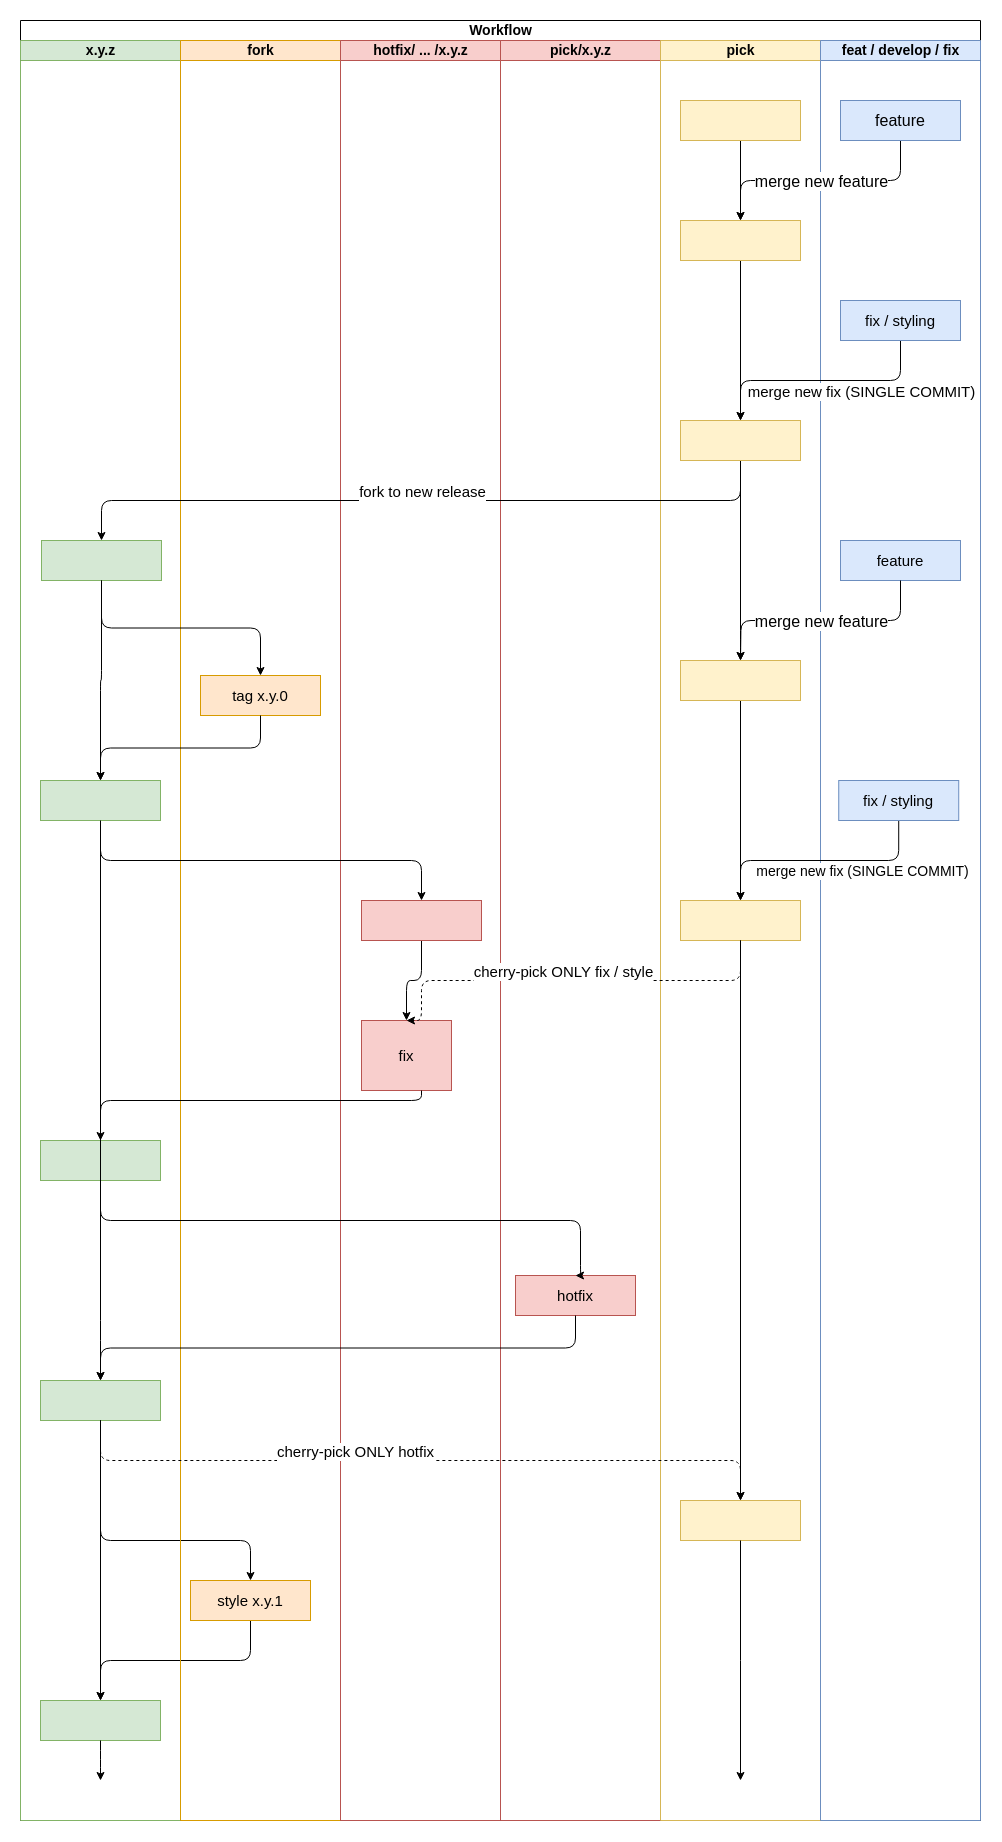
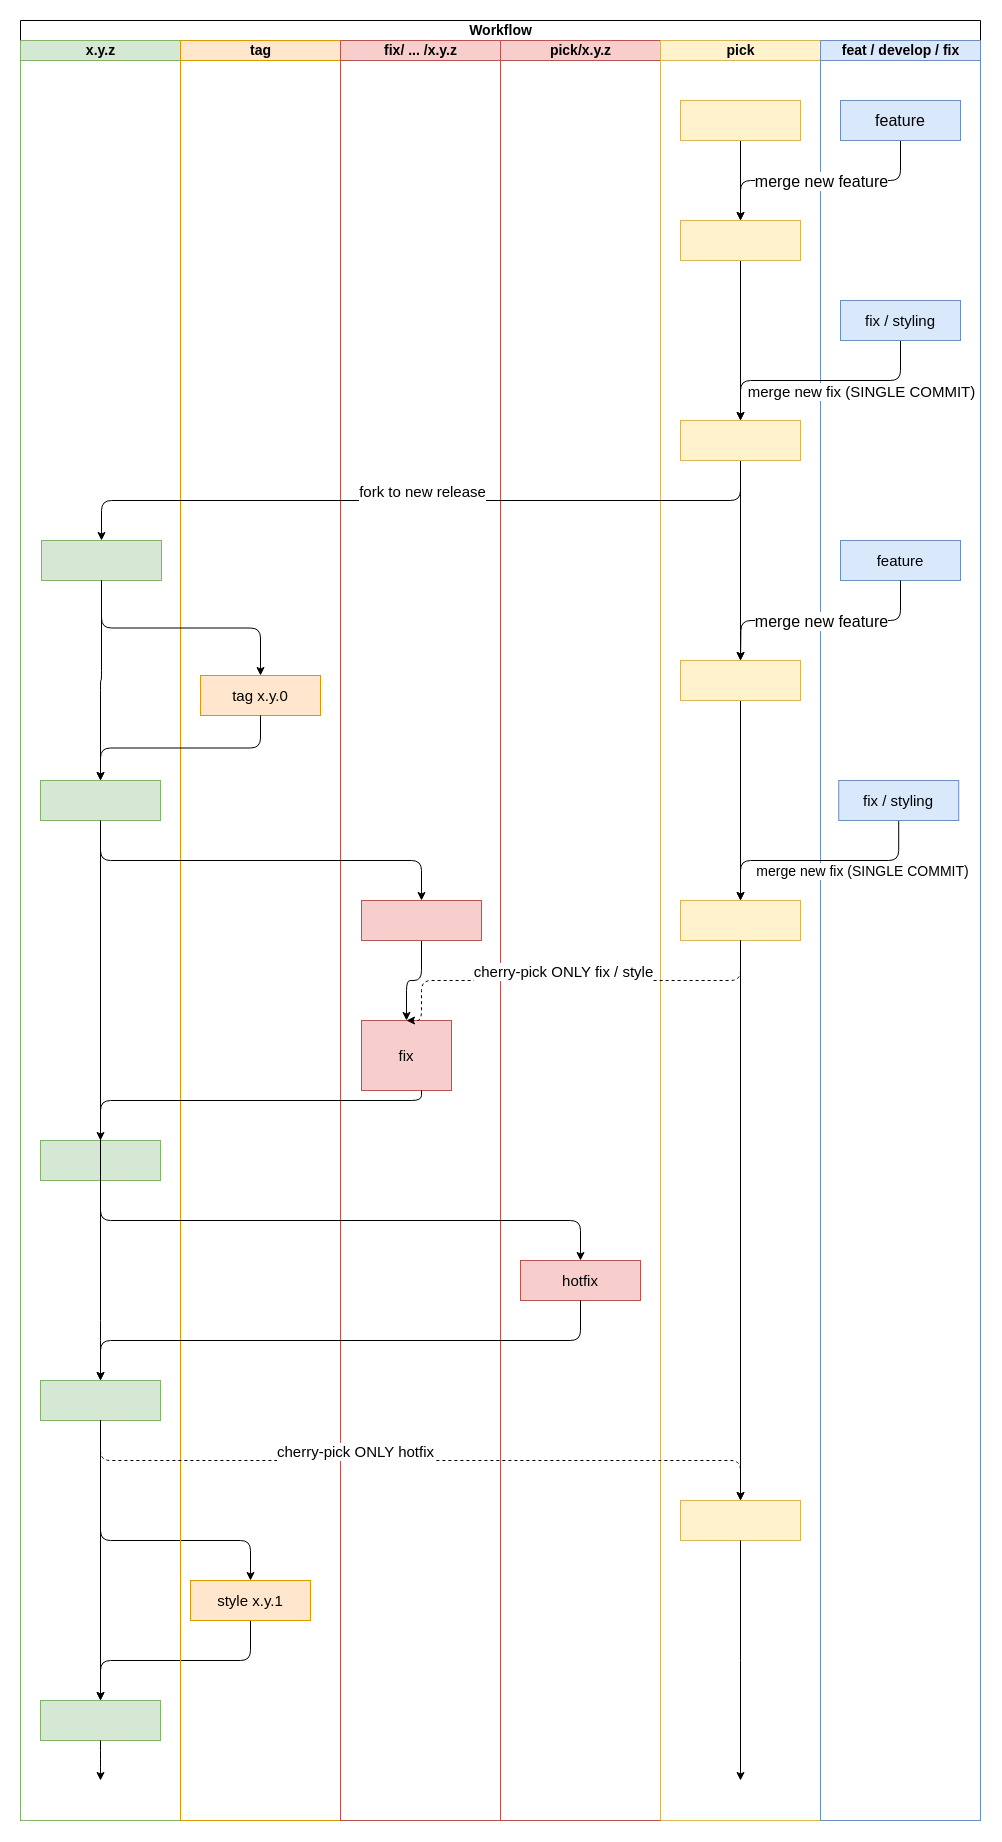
(261, 51) -> (261, 51)
(421, 51) -> (421, 51)
(576, 1296) -> (581, 1281)
